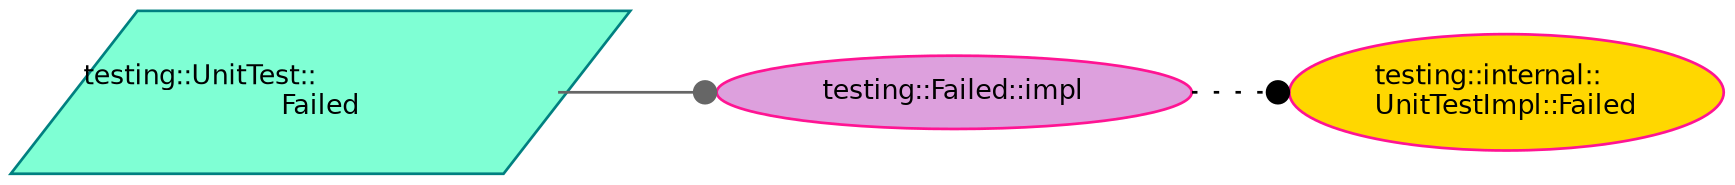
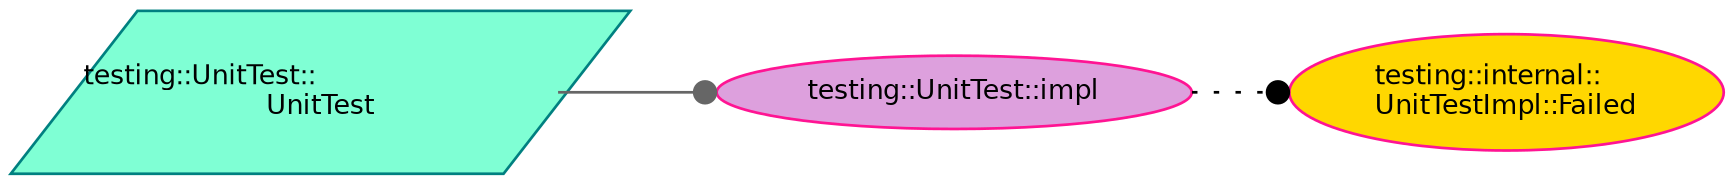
(321, 92) -> (321, 92)
(954, 92) -> (954, 92)
